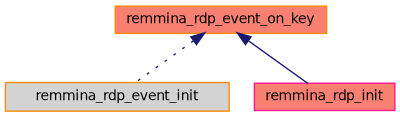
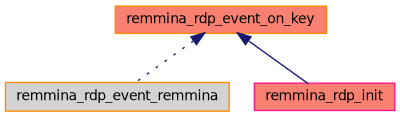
(117, 97) -> (117, 97)
